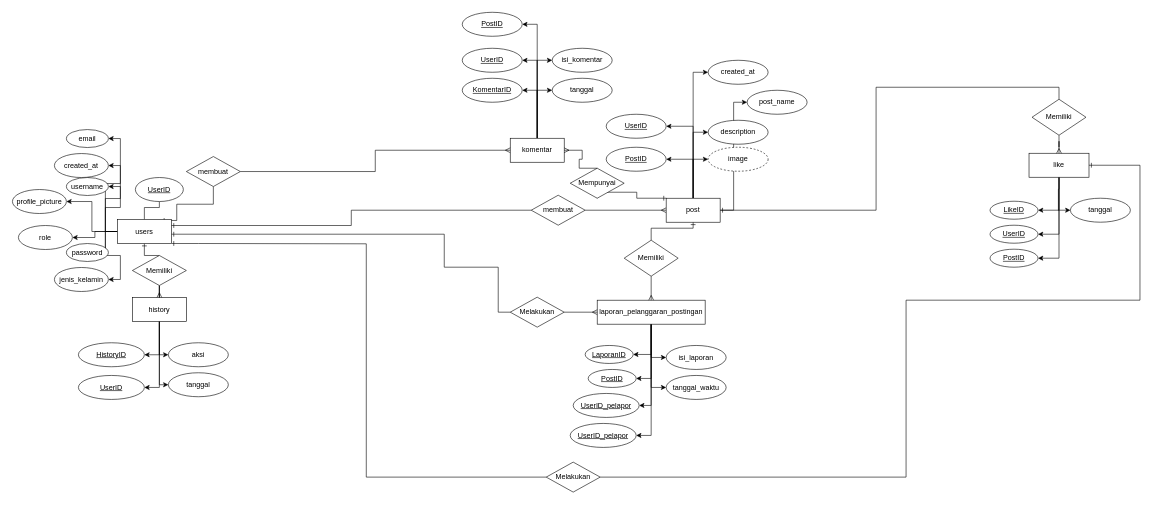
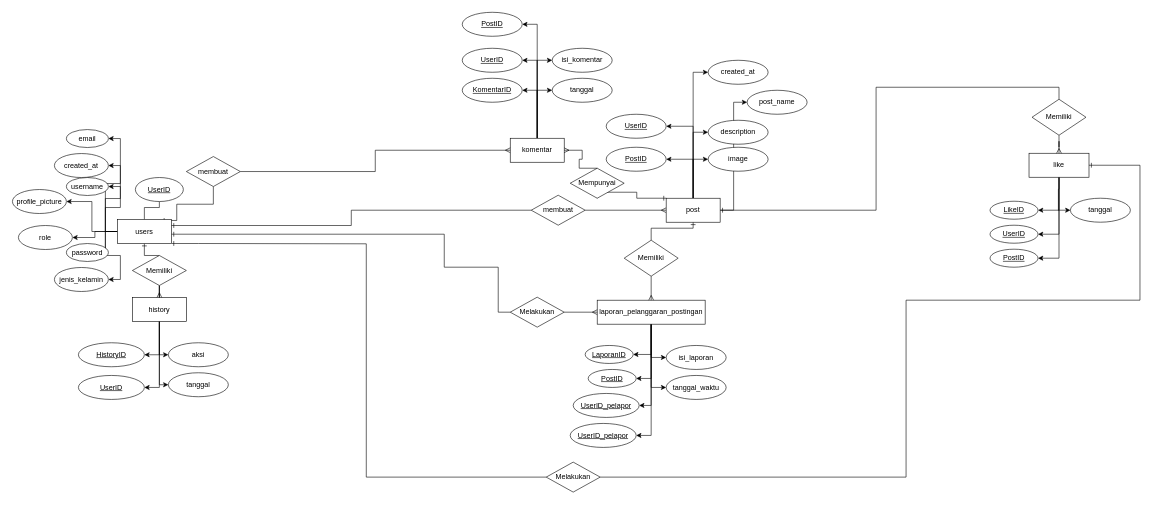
(738, 159) -> (738, 159)
